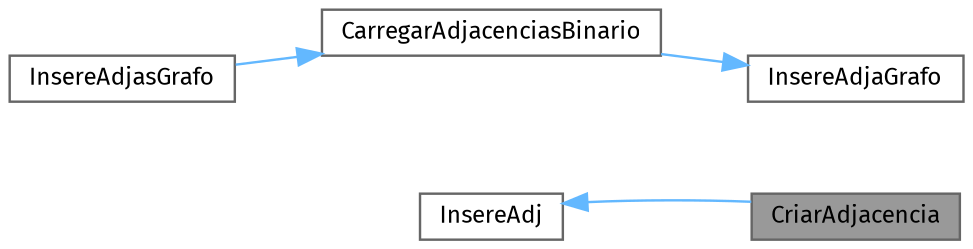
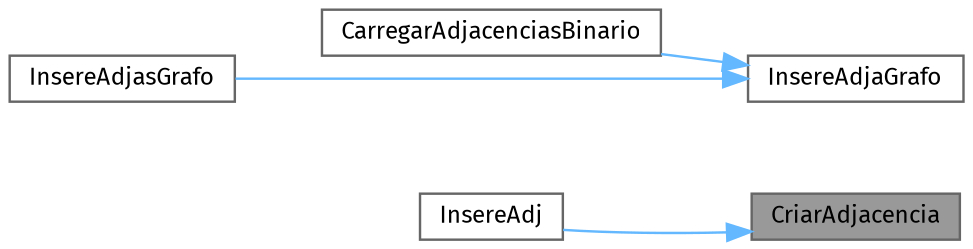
(266, 61) -> (479, 79)
(669, 200) -> (645, 233)
